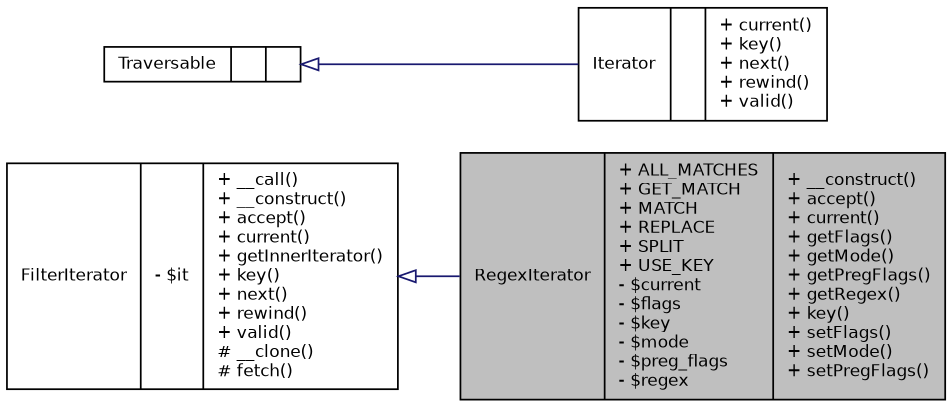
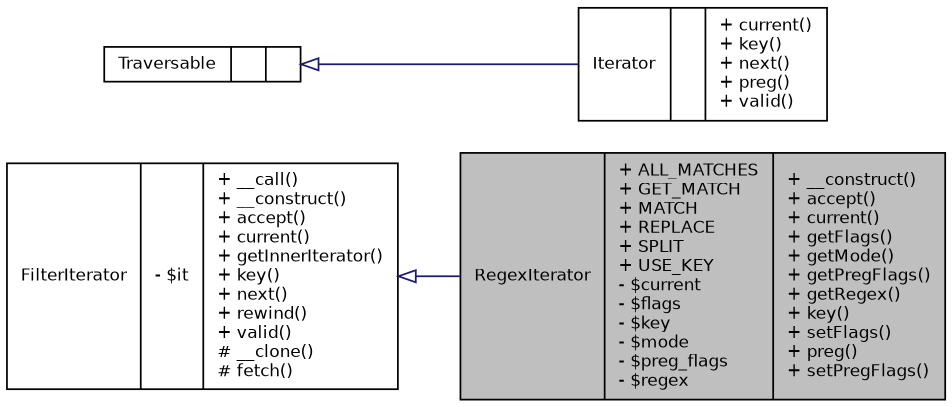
(764, 83) -> (755, 83)
(840, 352) -> (823, 352)
